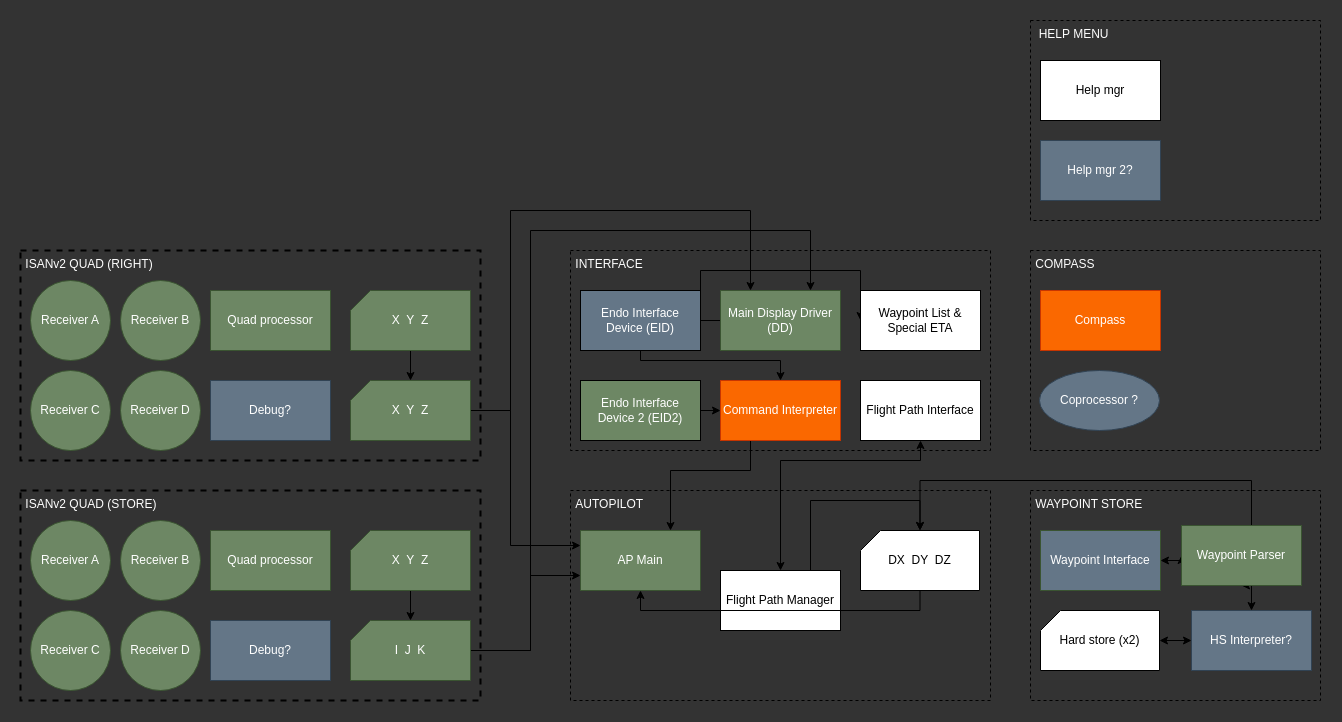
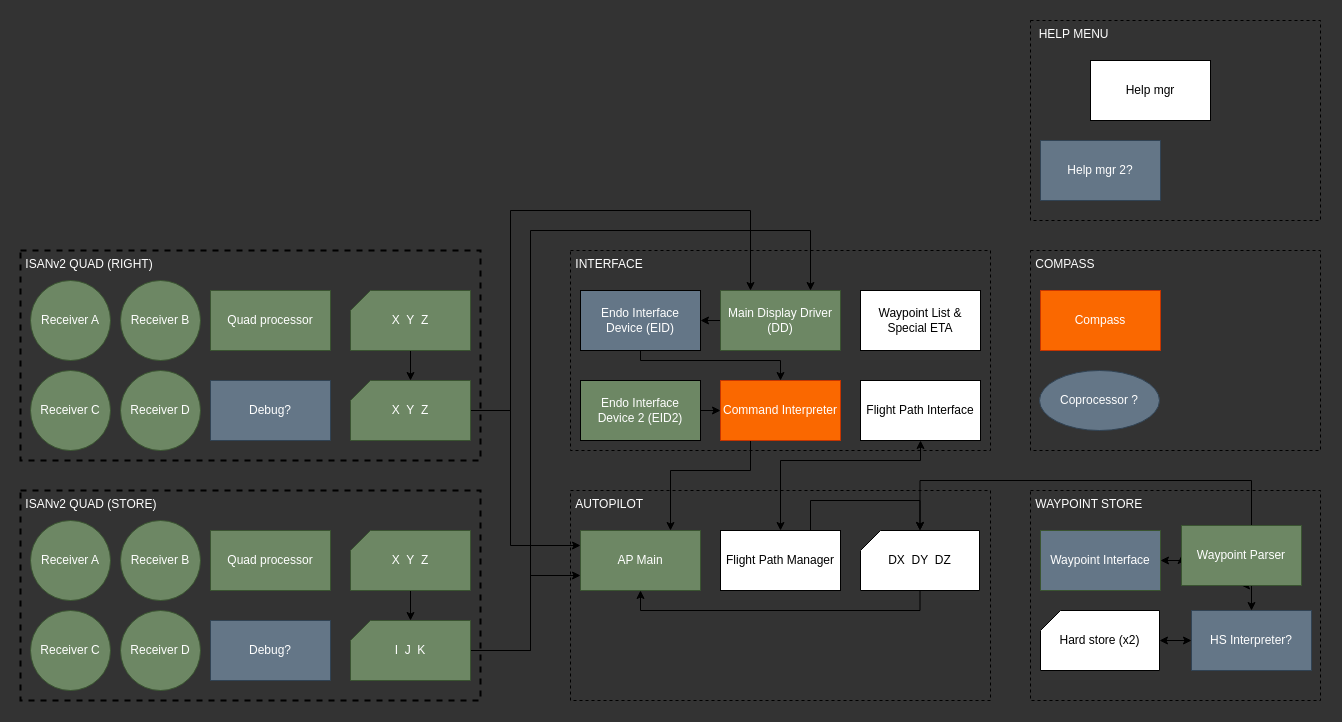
(1101, 91) -> (1151, 91)
(781, 271) -> (708, 321)
(781, 601) -> (781, 561)
